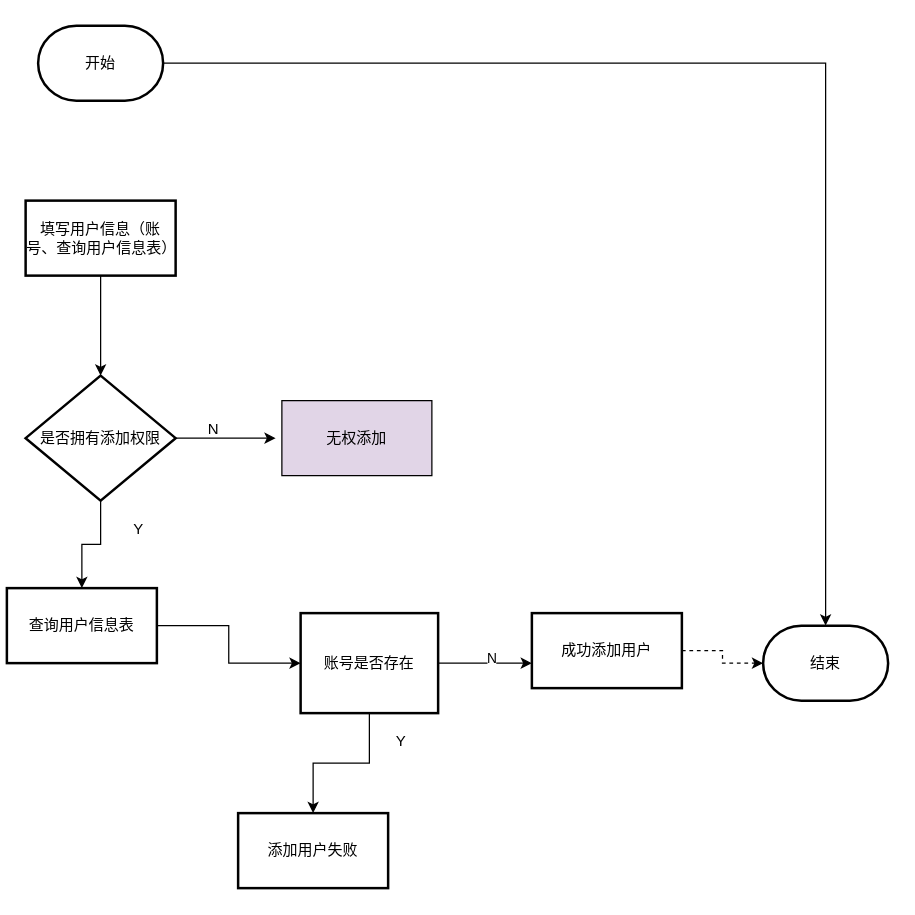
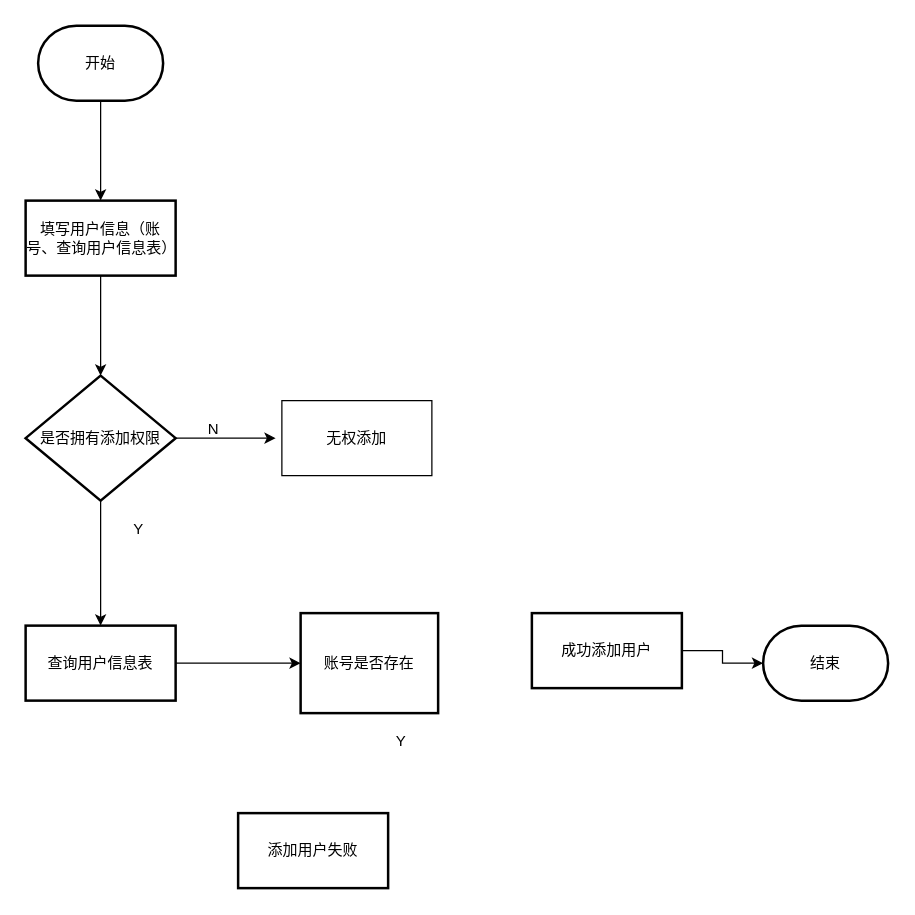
(772, 63) -> (101, 147)
(357, 438) -> (357, 438)
(82, 626) -> (101, 663)
(723, 653) -> (723, 653)
(480, 663) -> none
(345, 763) -> none
